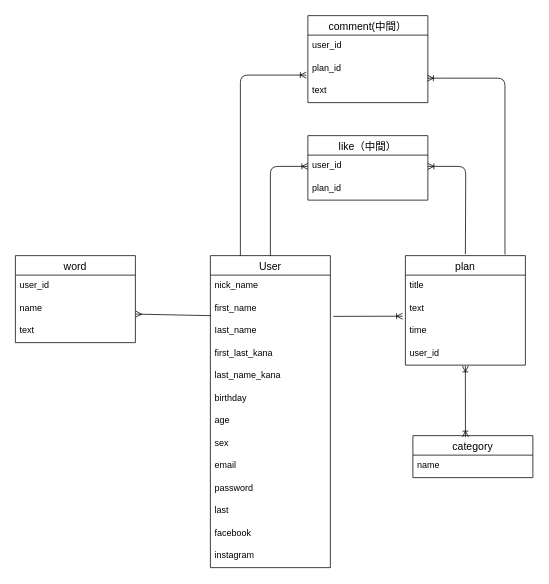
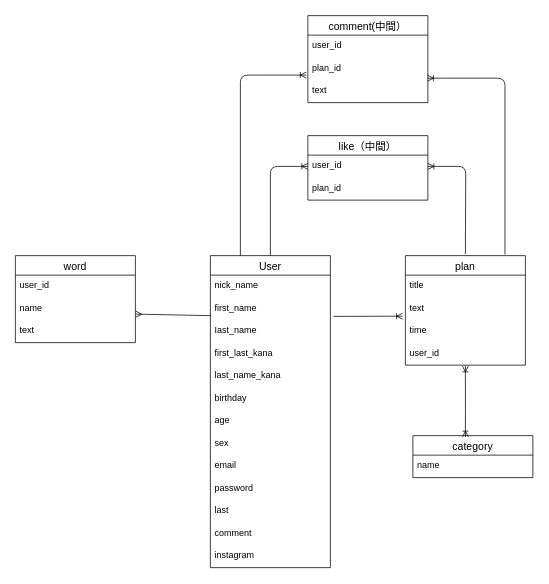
(235, 533) -> (232, 533)
